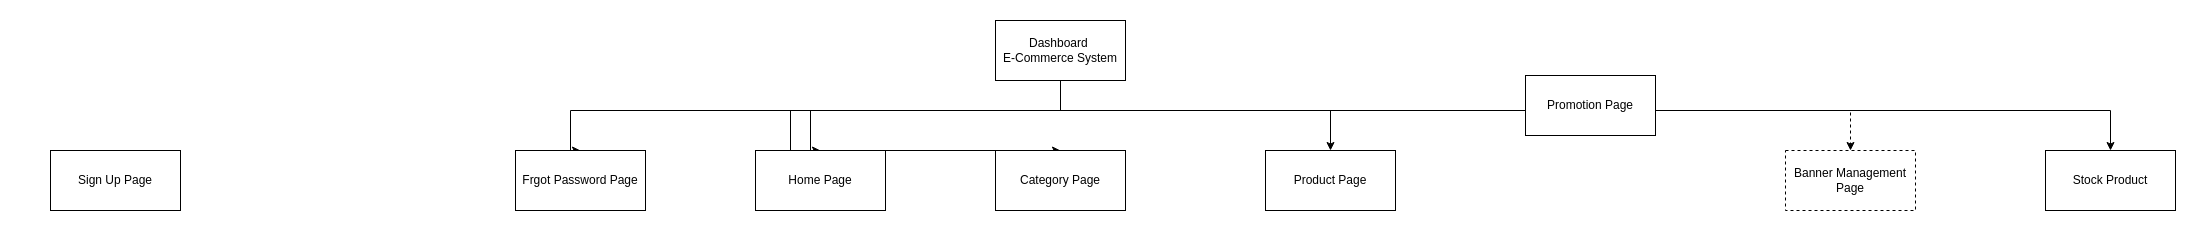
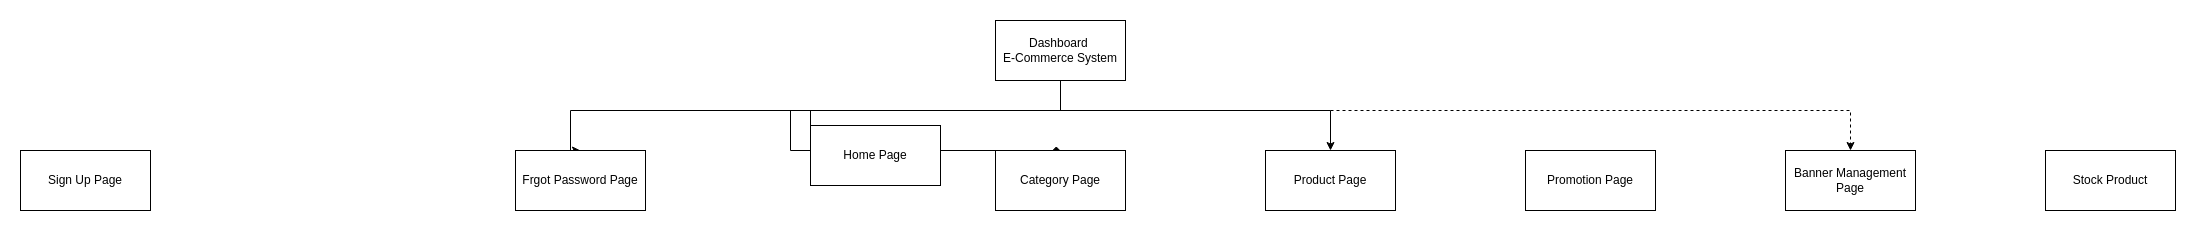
(1591, 106) -> (1591, 181)
(1998, 111) -> none
(1052, 151) -> (1052, 151)
(116, 181) -> (86, 181)
(821, 181) -> (876, 156)
(1851, 181) -> (1851, 181)
